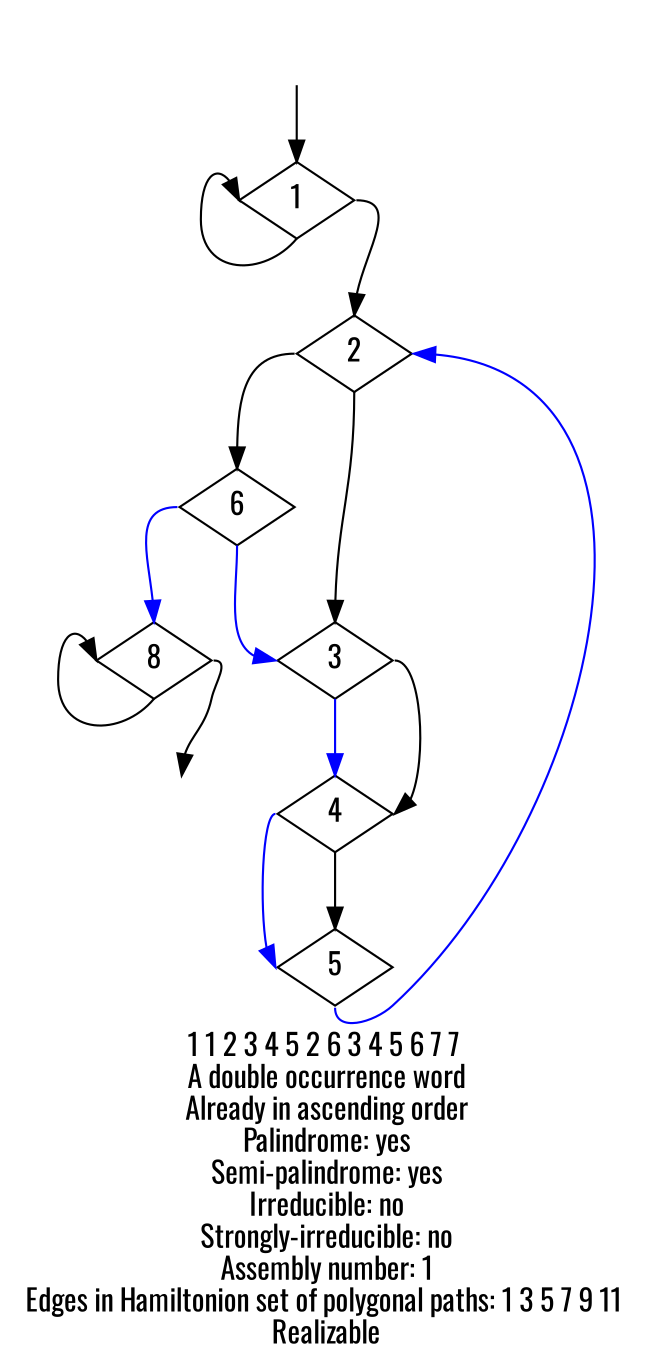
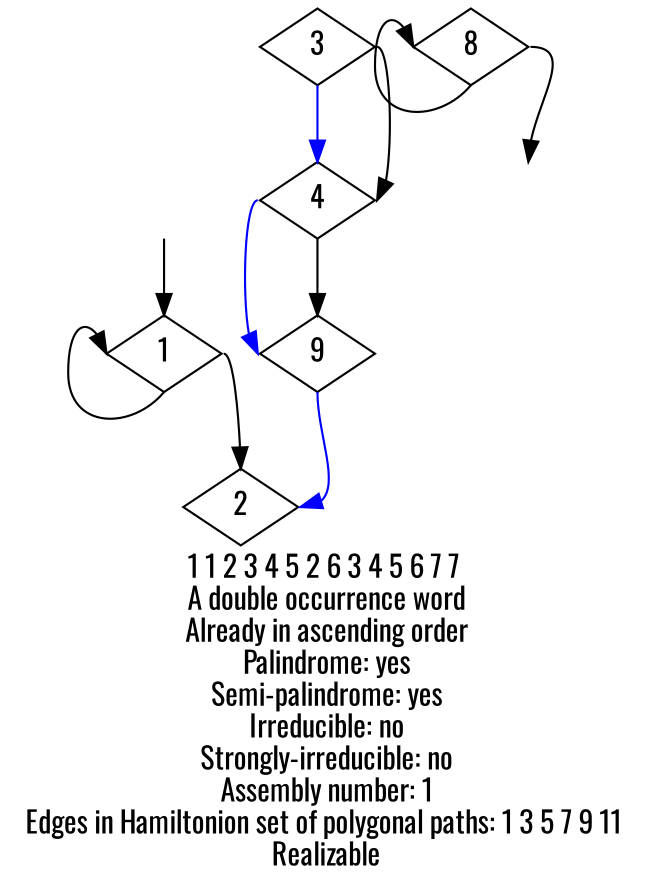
(346, 496) -> none
(237, 507) -> none
(335, 967) -> (317, 354)
